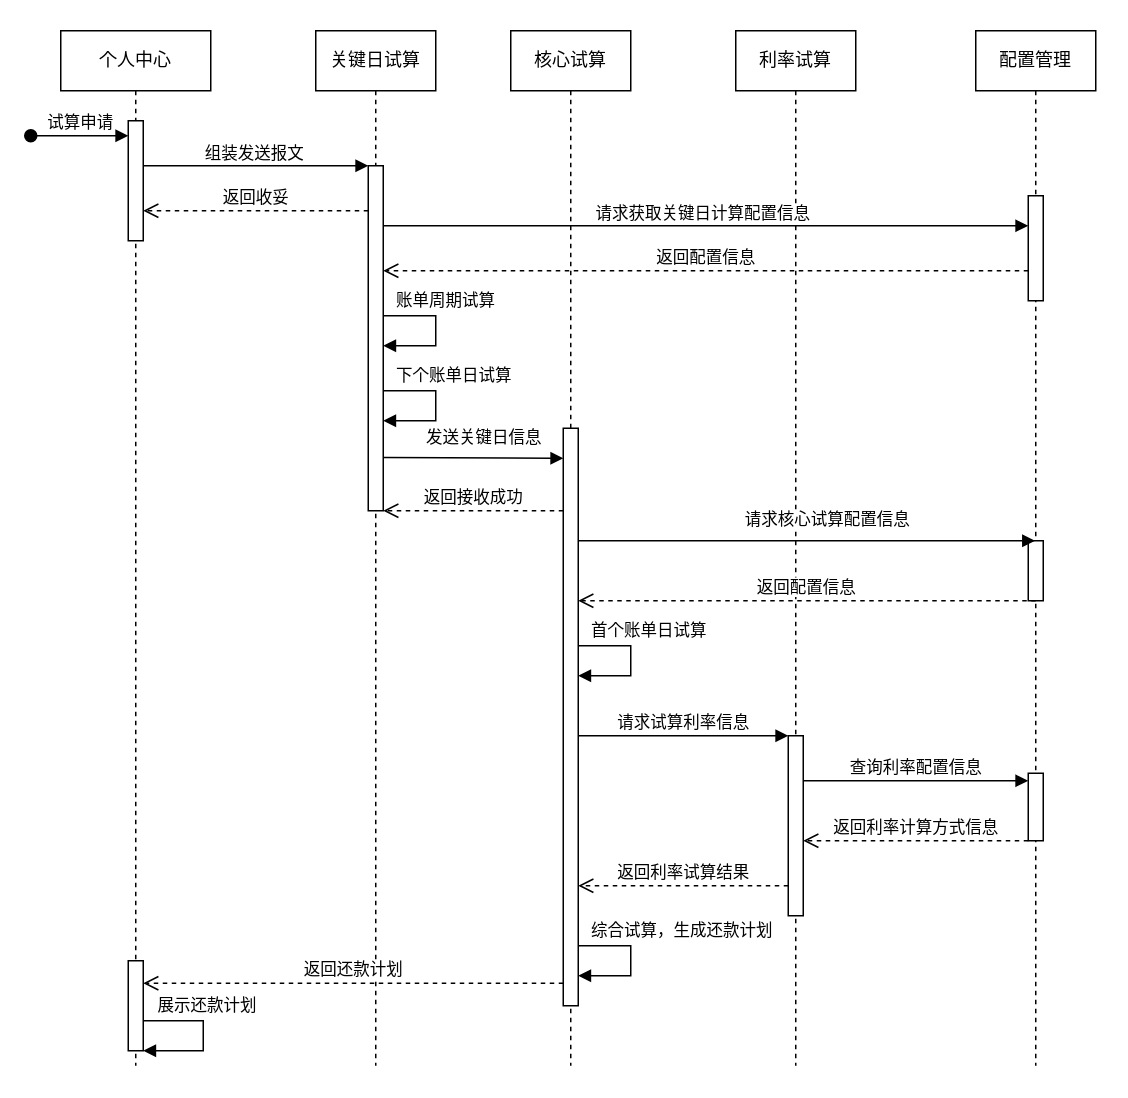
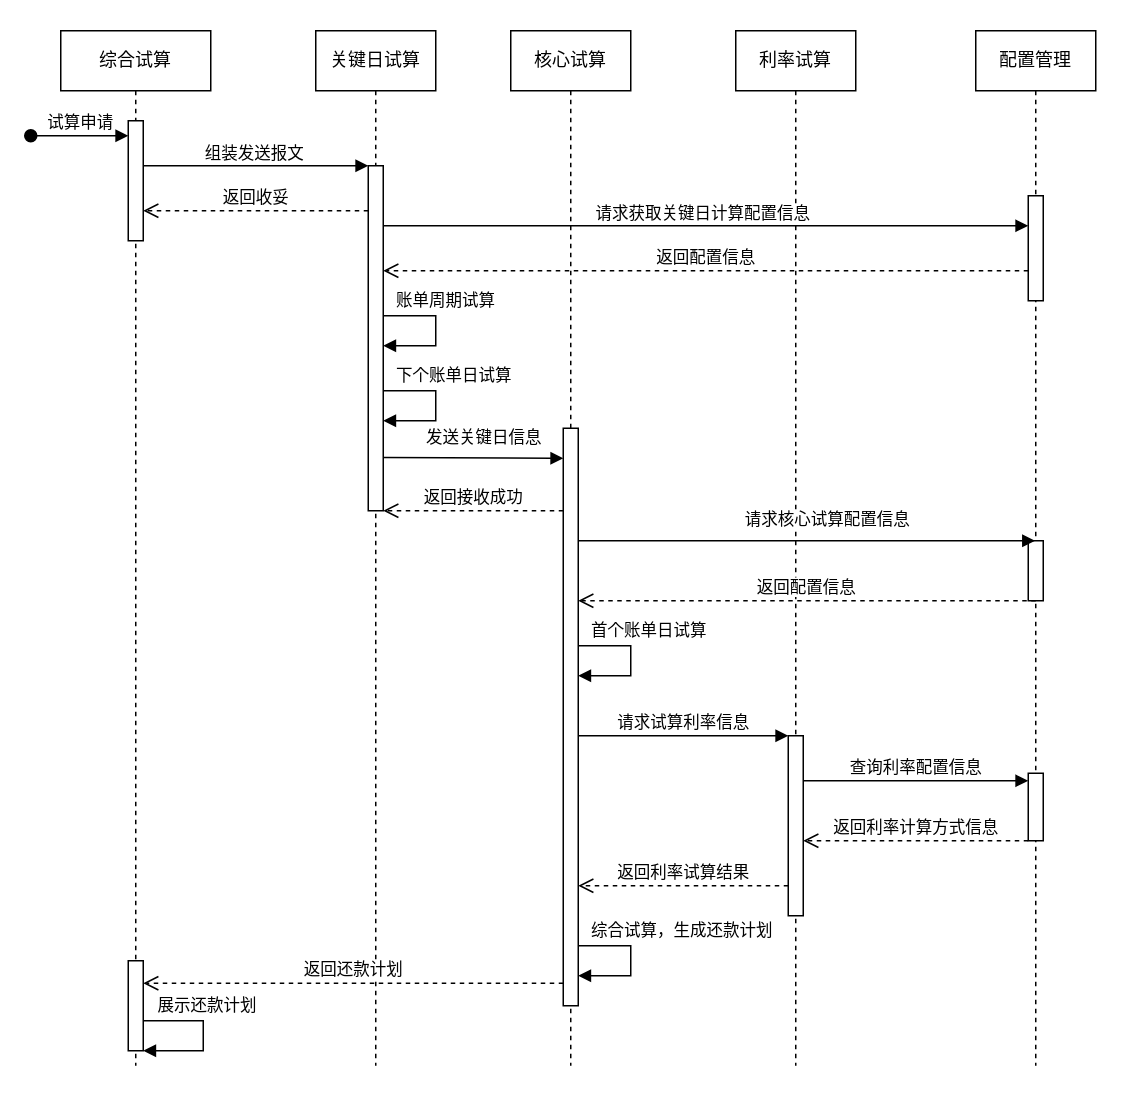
(136, 61) -> (136, 61)
